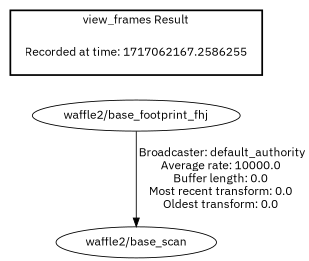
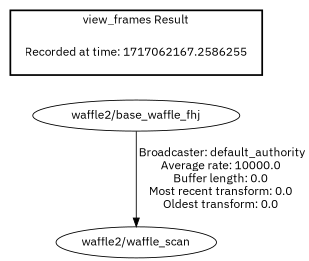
(136, 116) -> (136, 116)
(136, 242) -> (136, 242)
